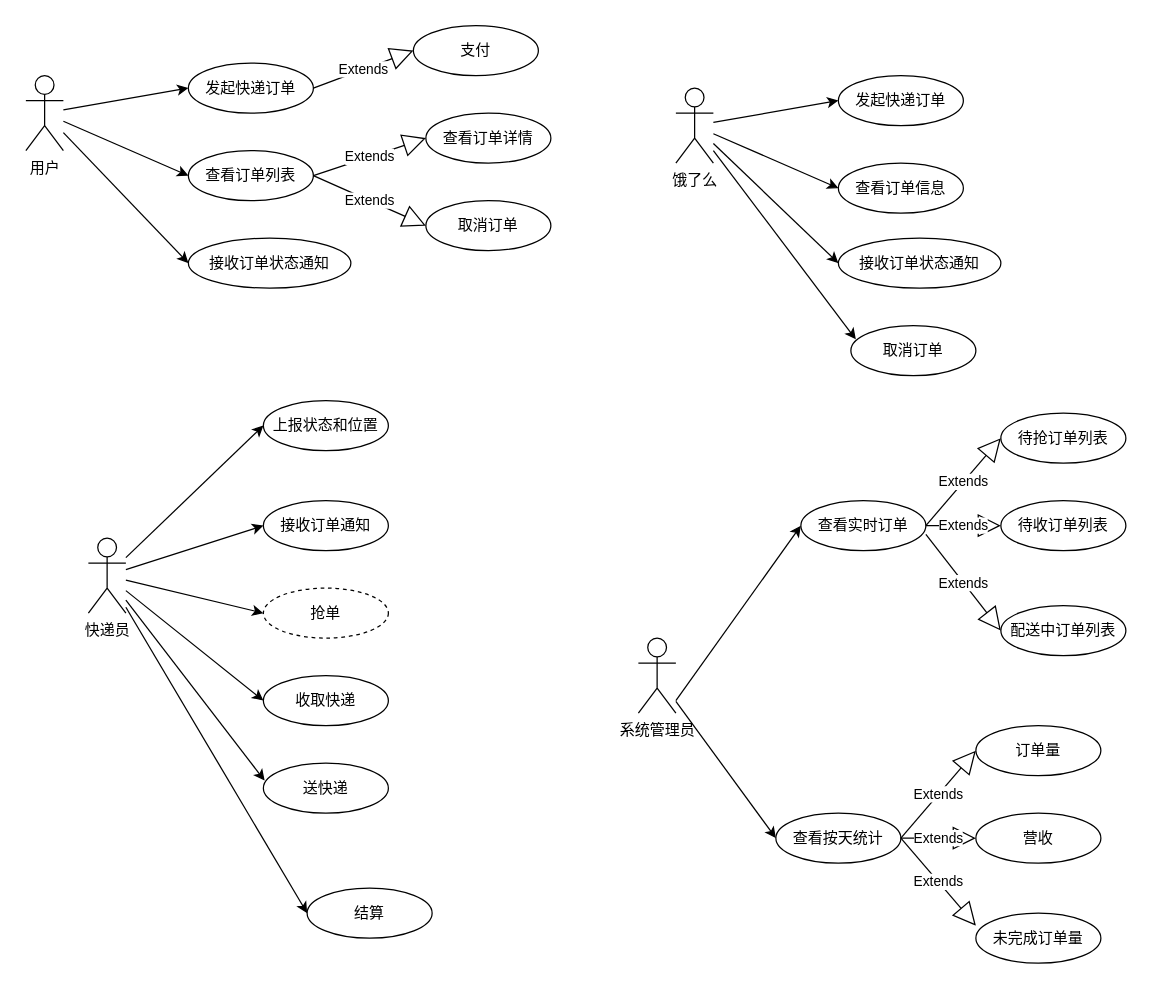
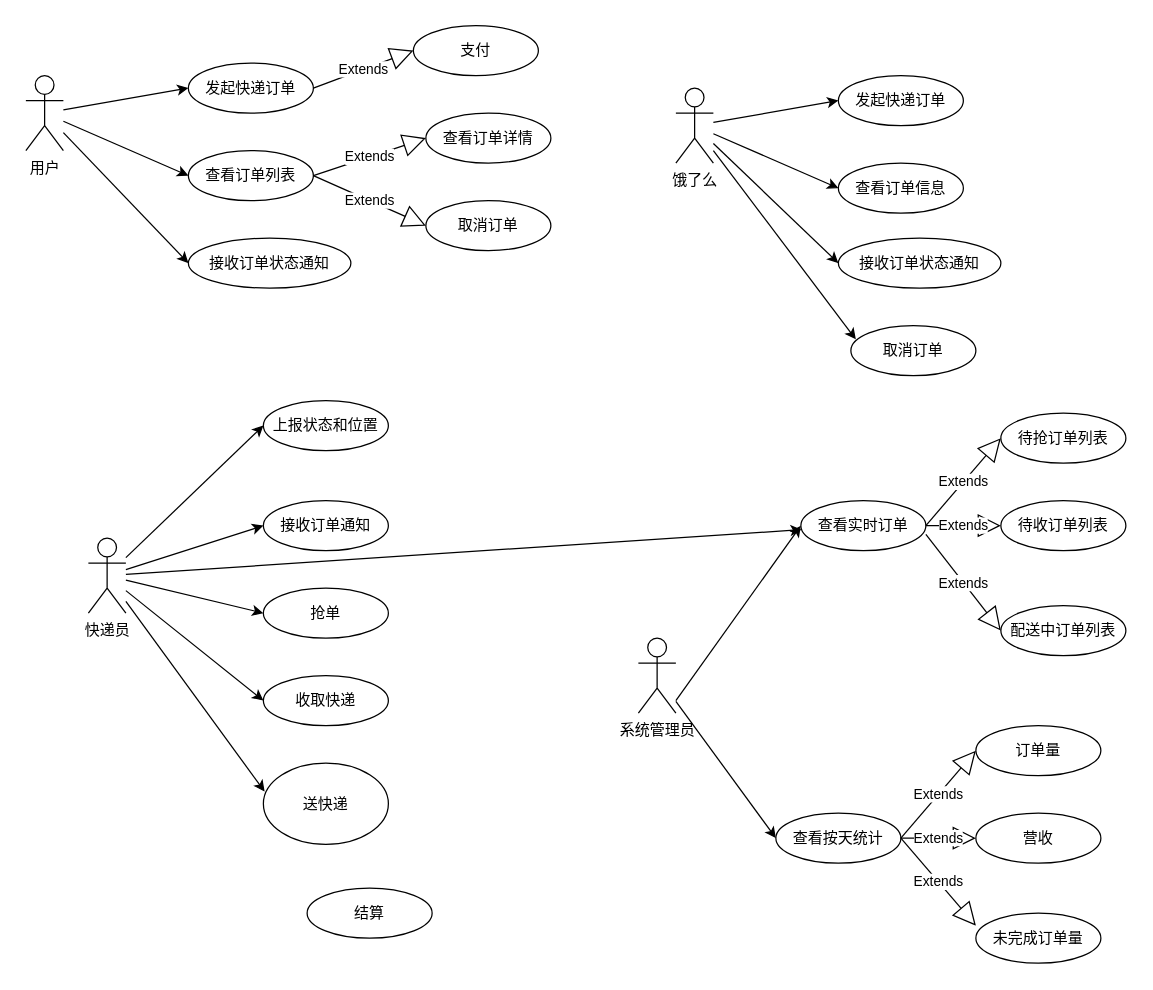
(326, 613) -> (326, 613)
(214, 756) -> (459, 552)
(326, 788) -> (326, 804)
